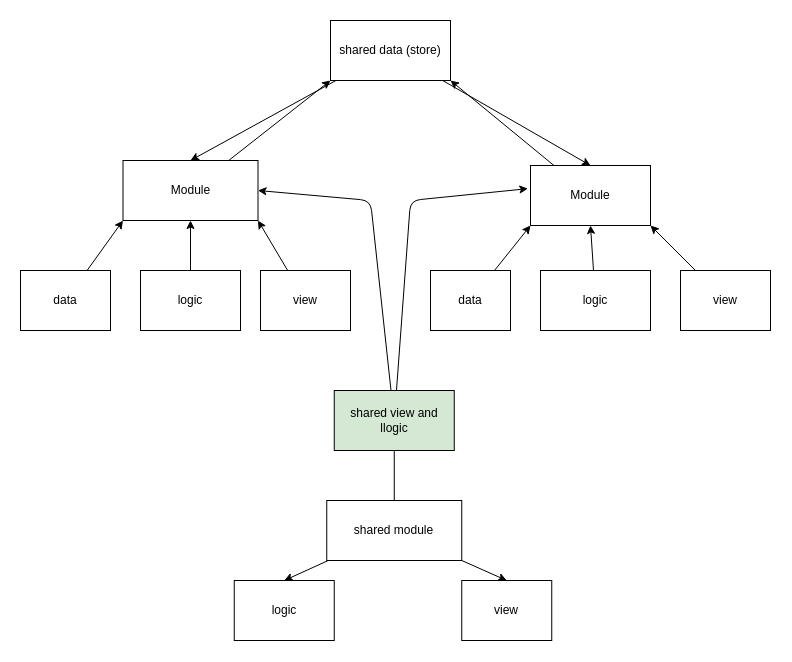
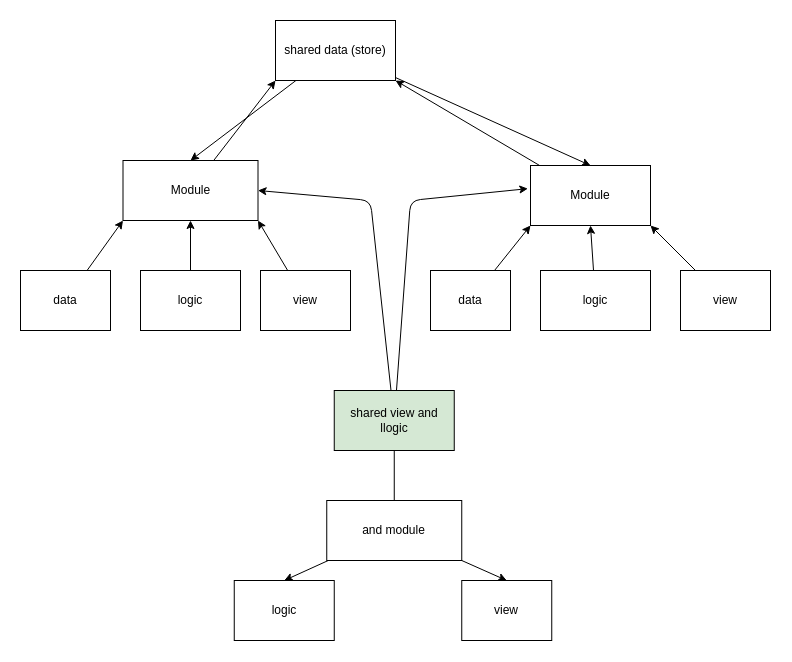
(391, 51) -> (336, 51)
(394, 531) -> (394, 531)
